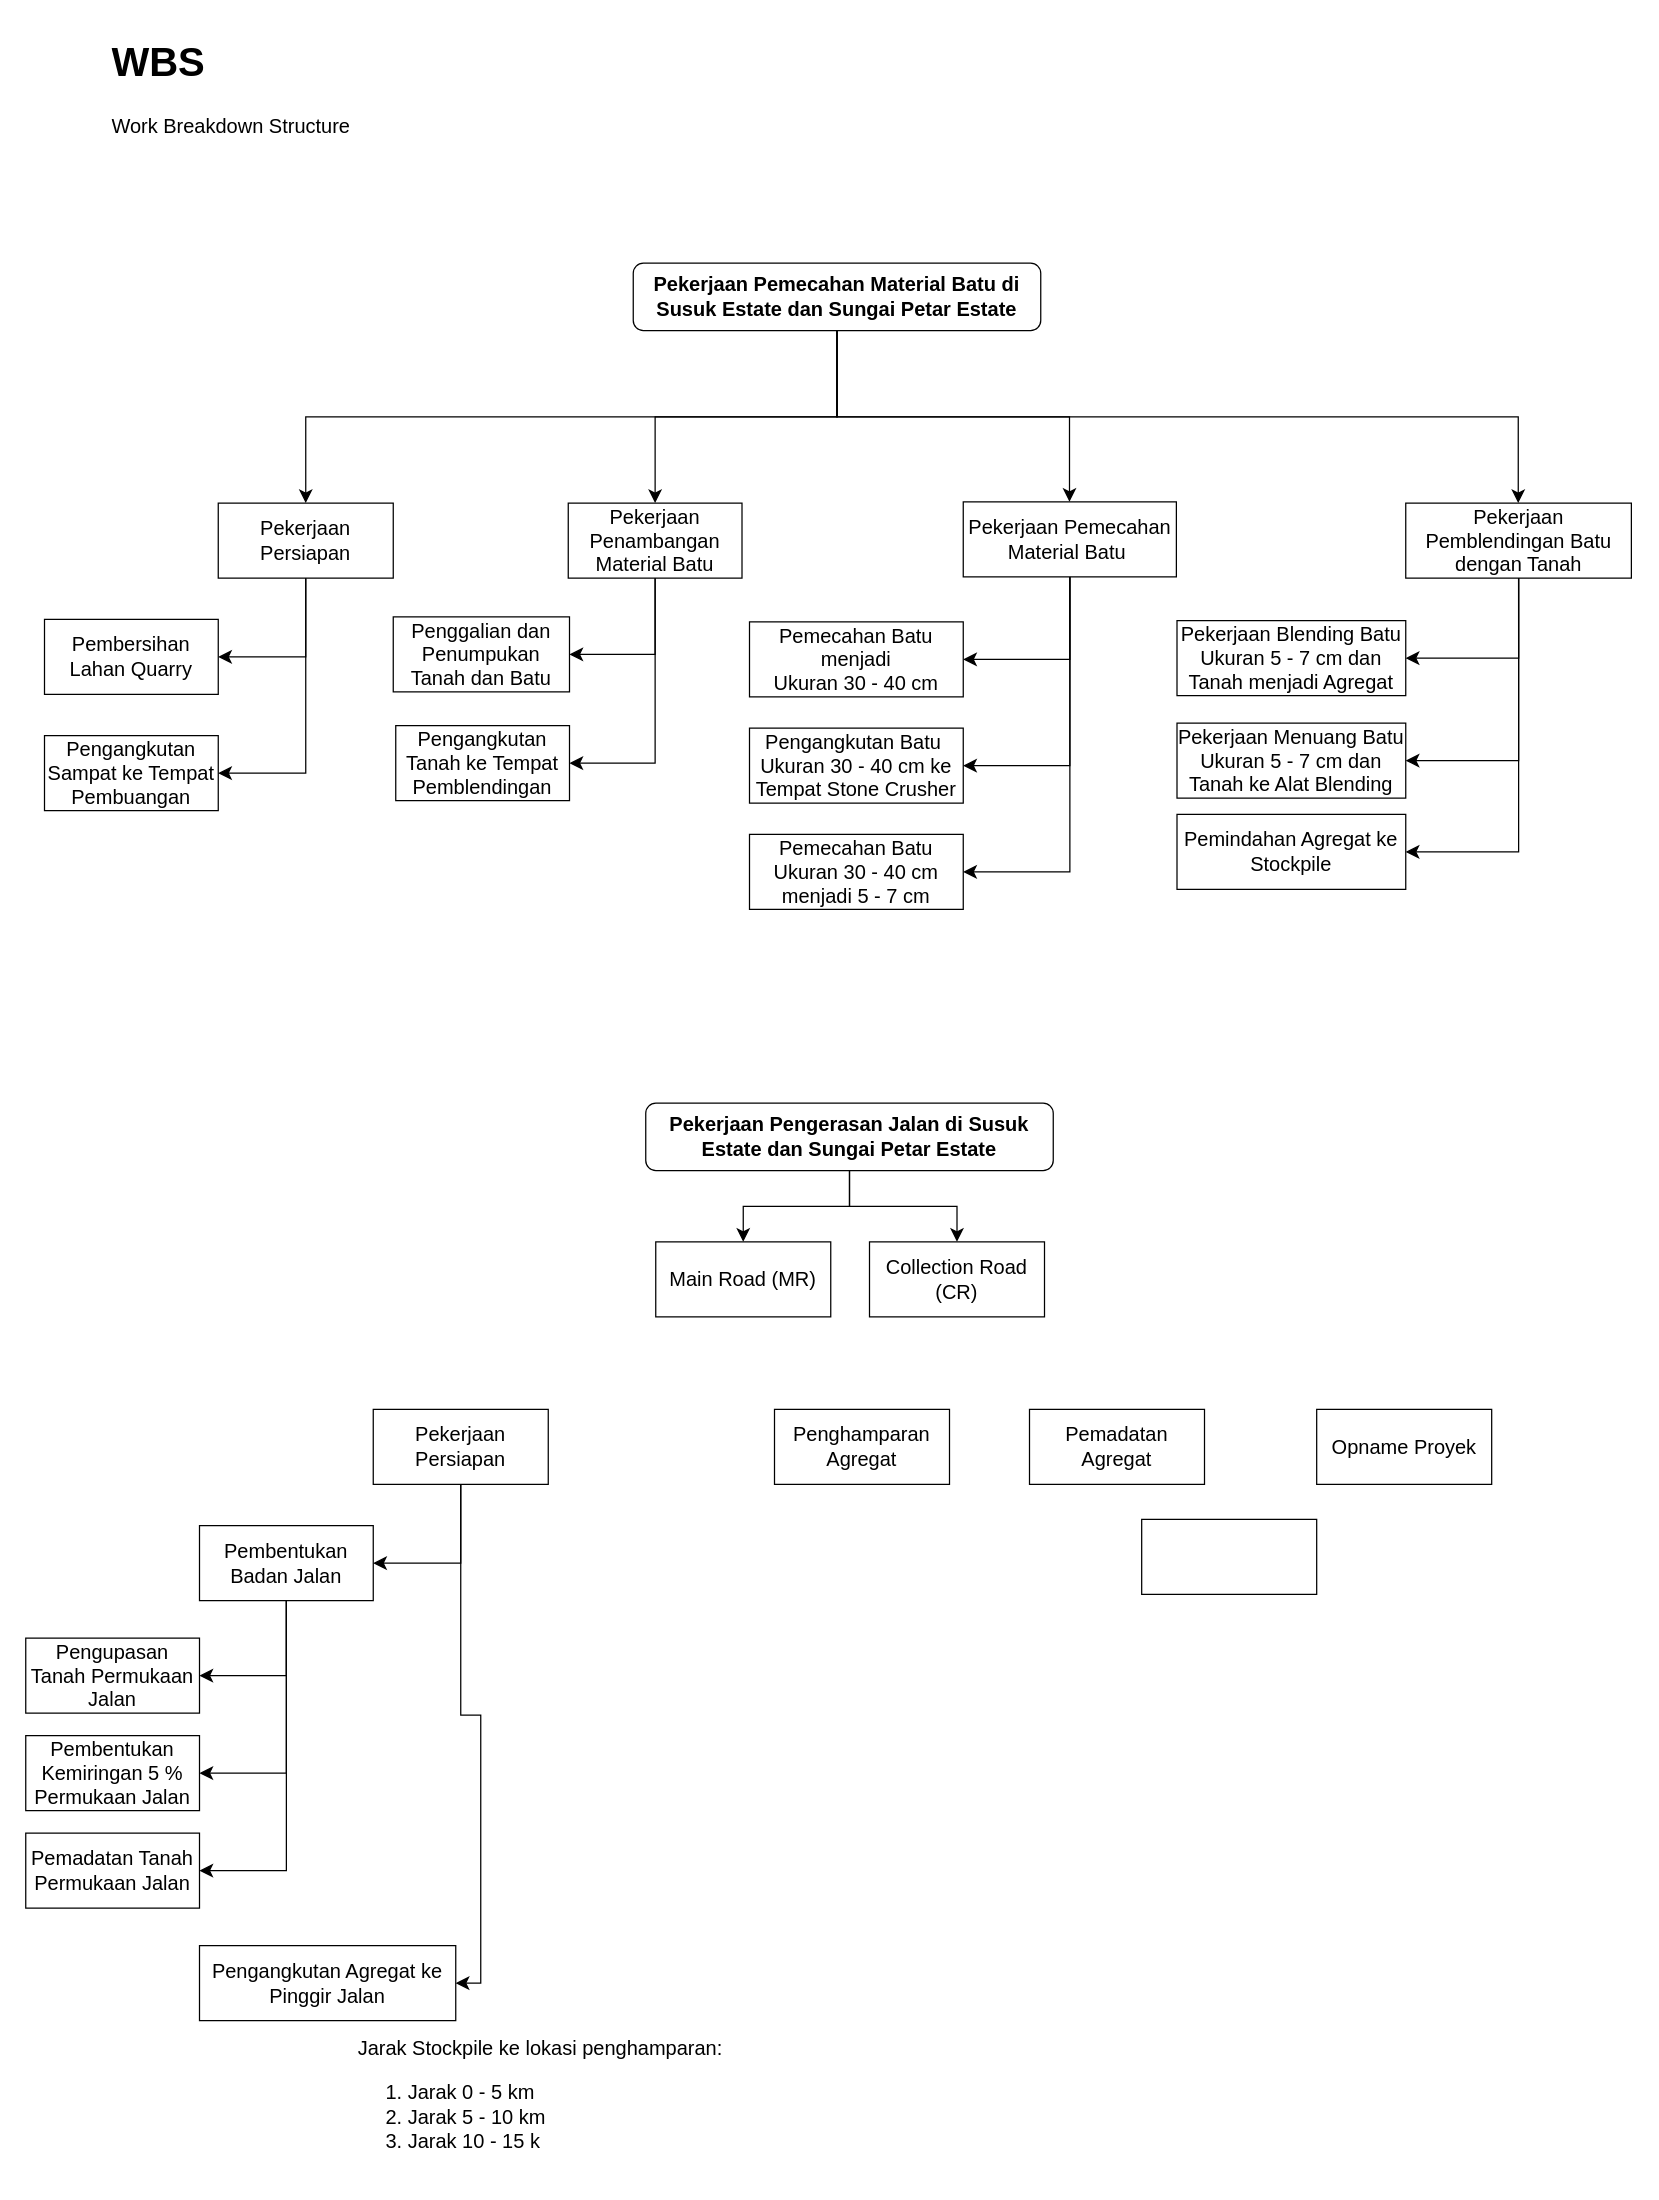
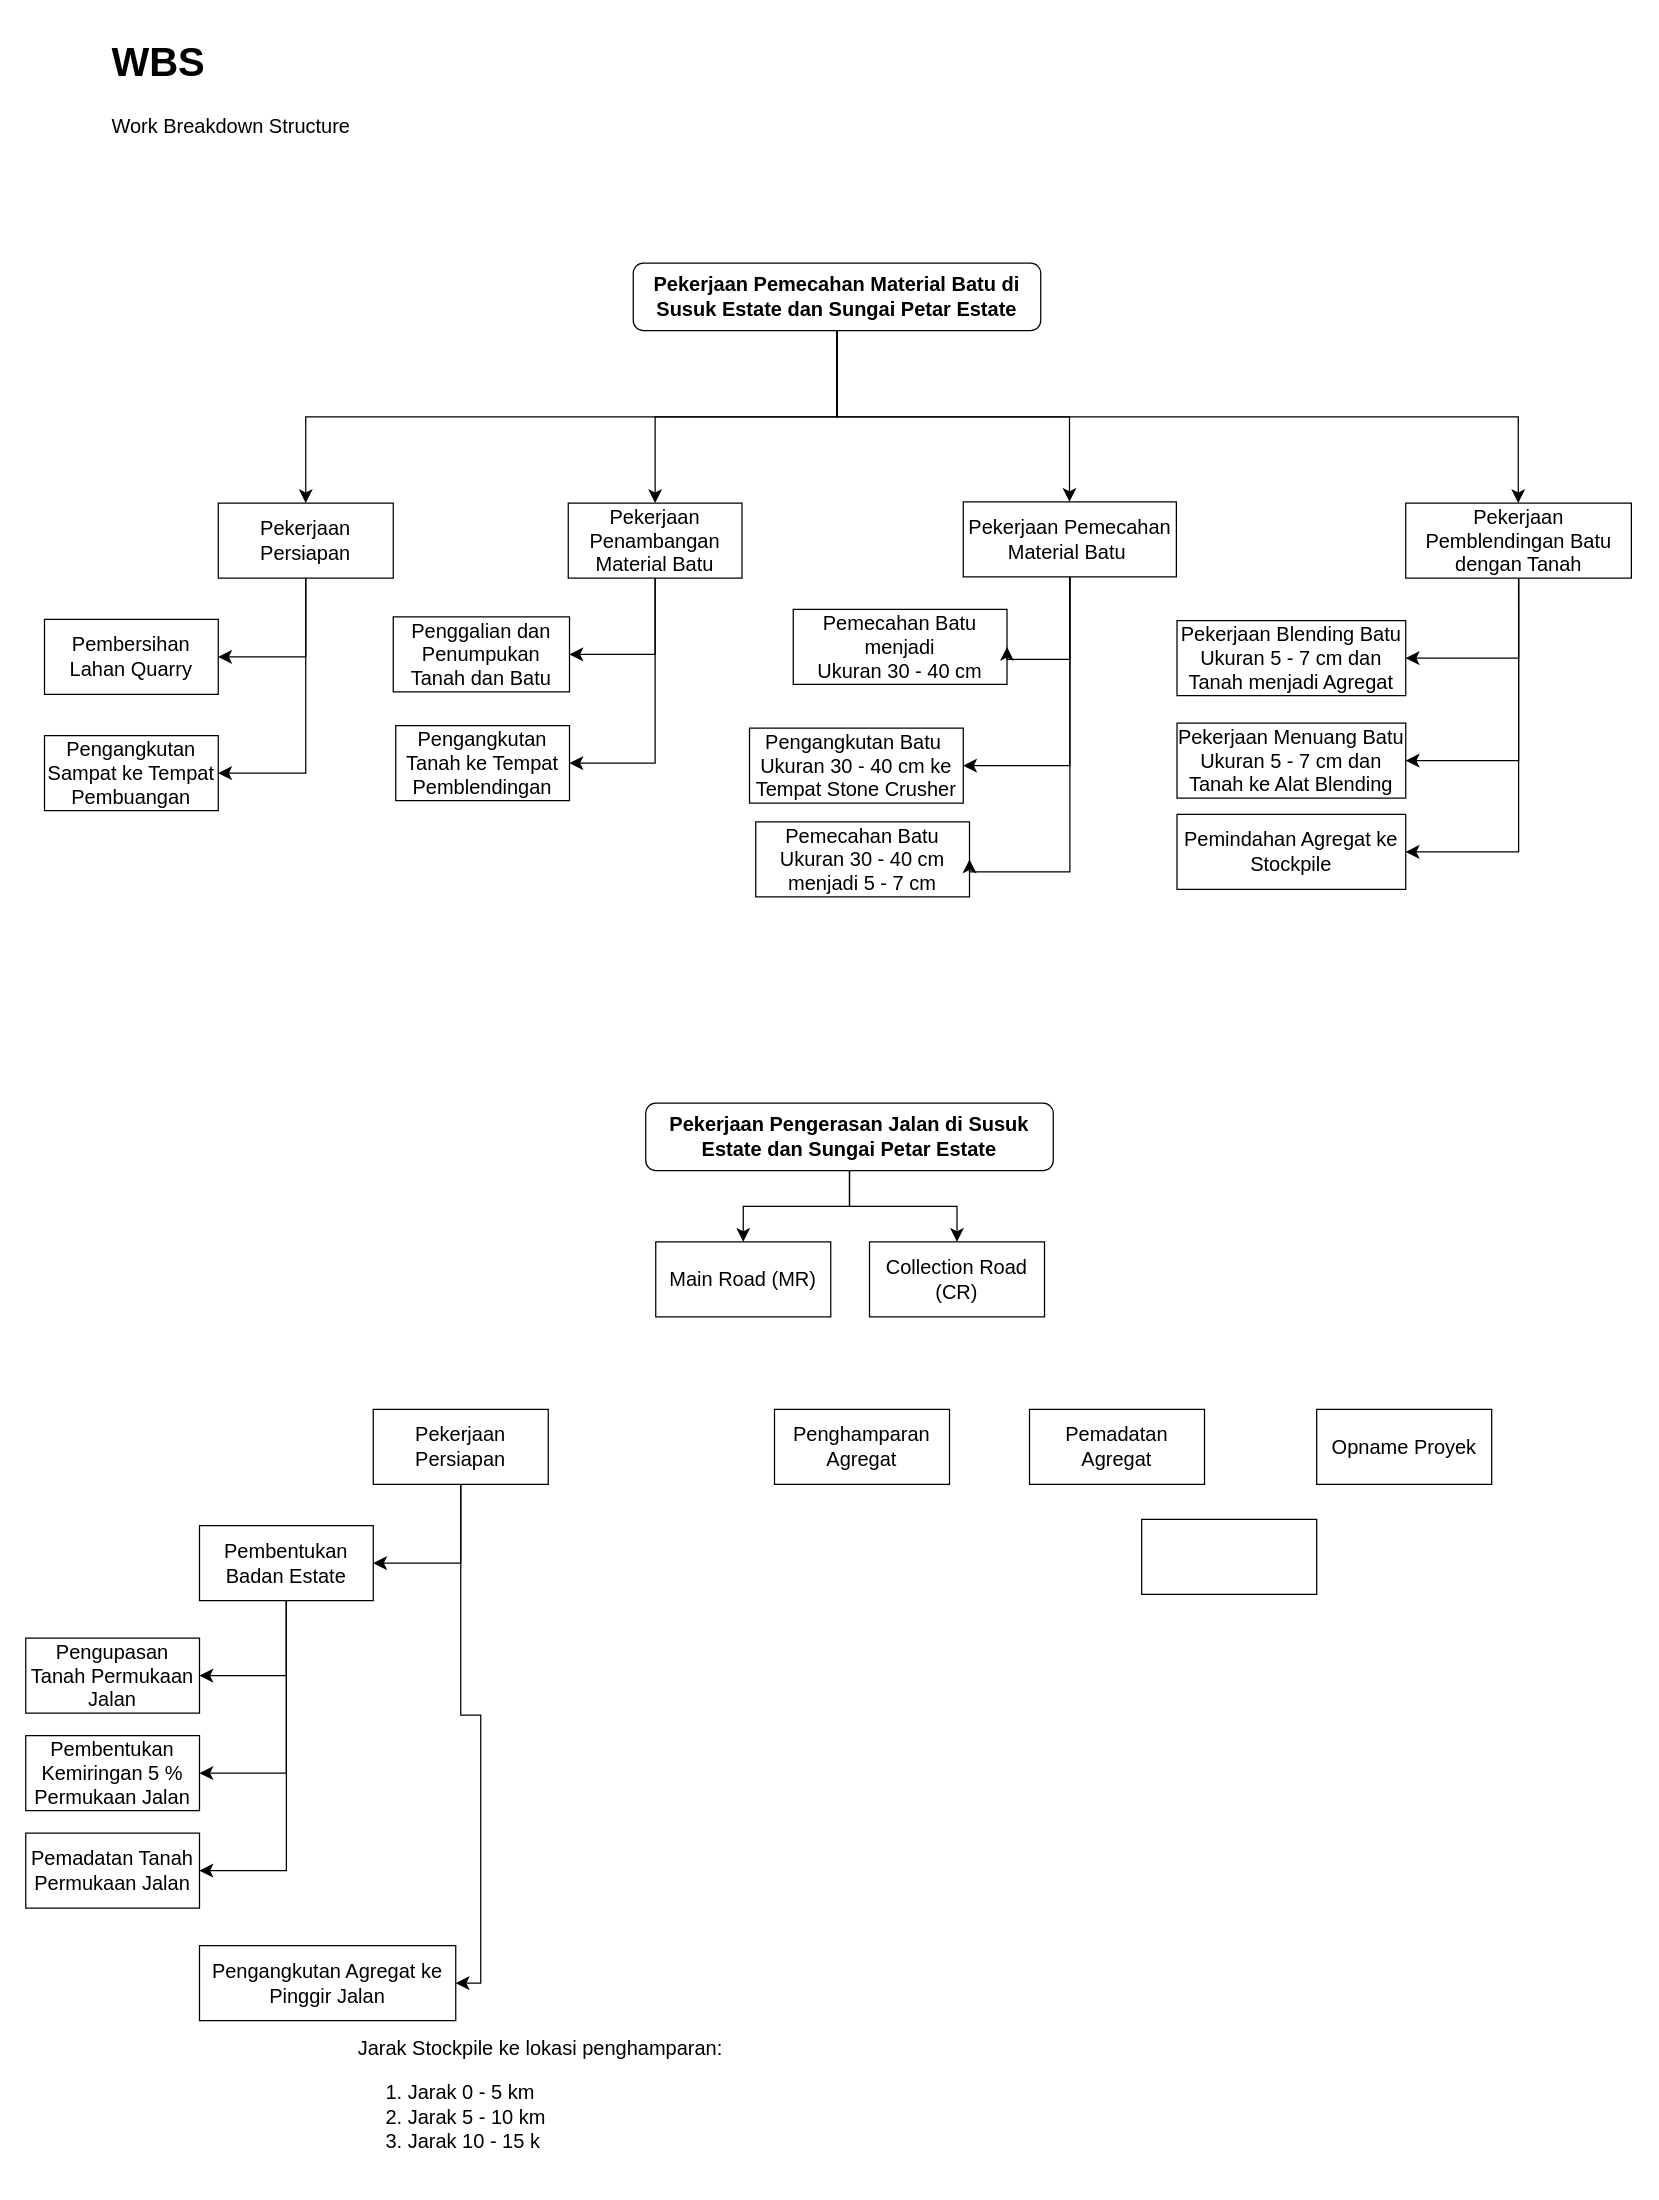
(856, 659) -> (900, 647)
(856, 872) -> (863, 859)
(286, 1563) -> (286, 1563)
